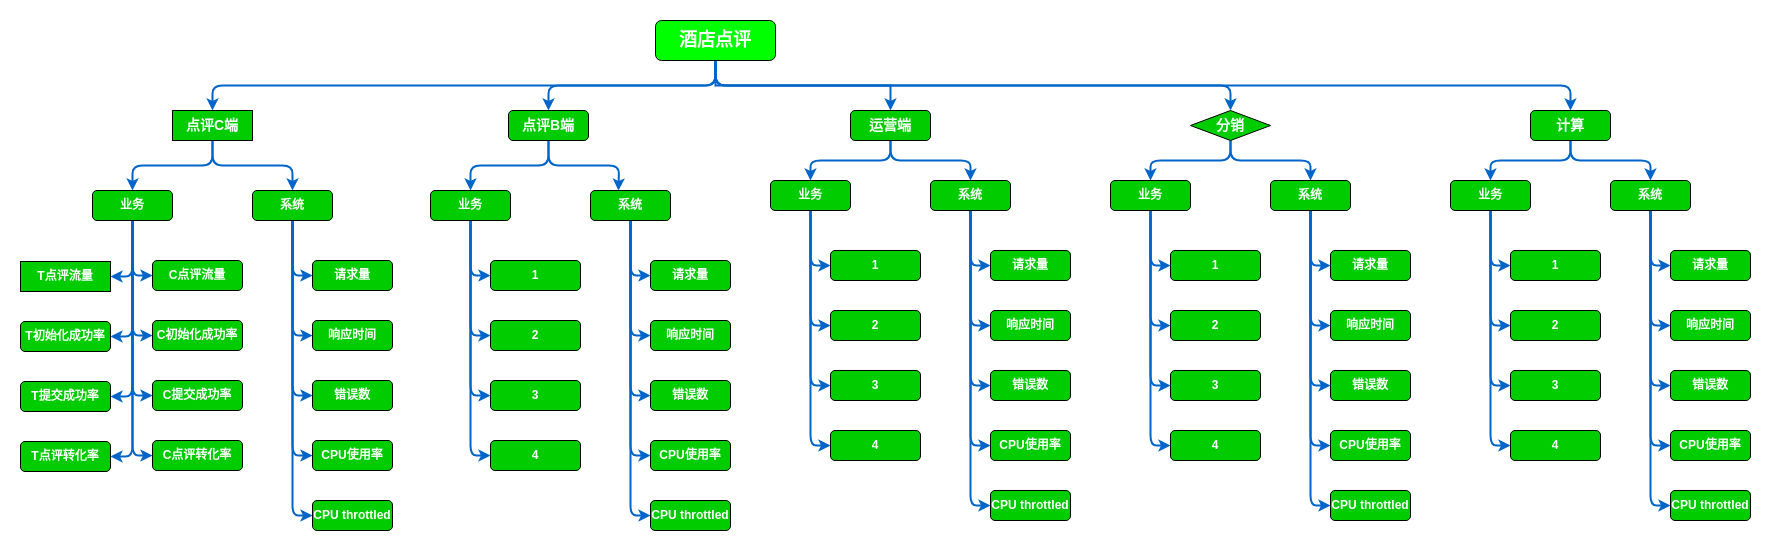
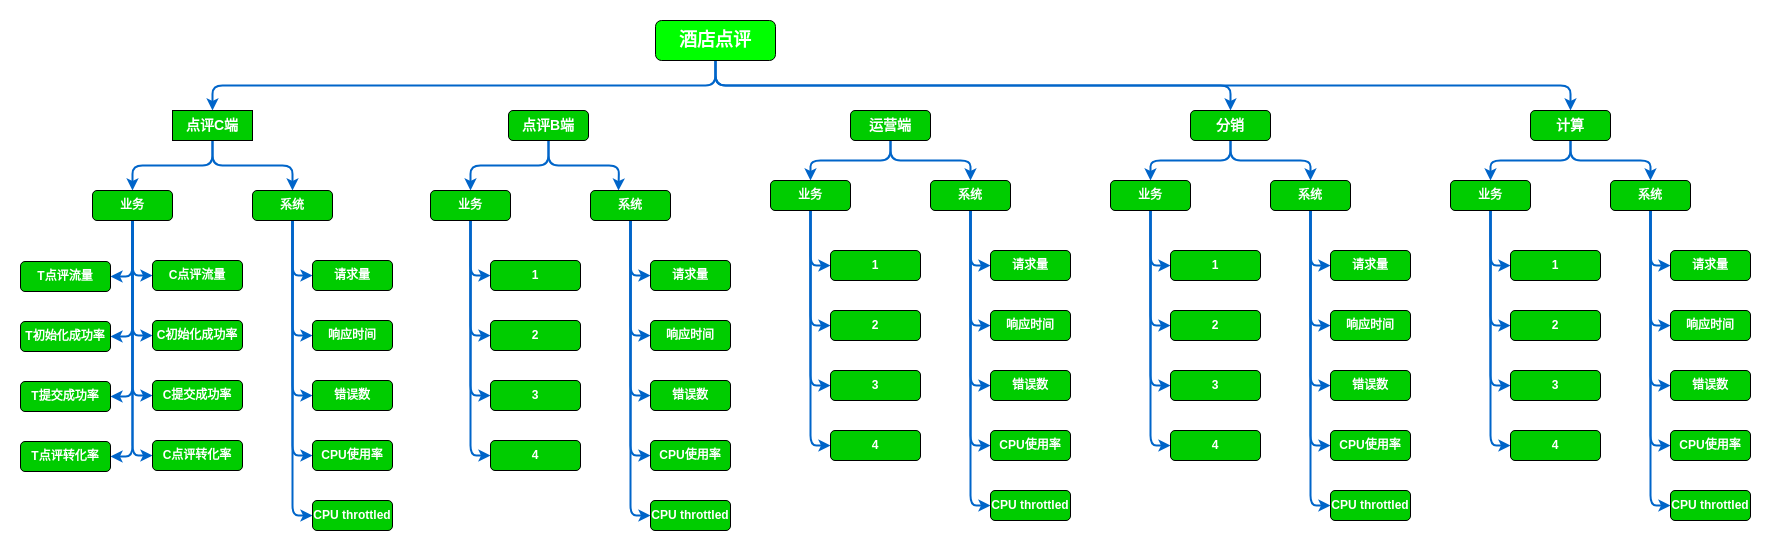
(891, 94) -> none
(549, 95) -> none
(1231, 126) -> (1231, 126)
(66, 277) -> (66, 277)
